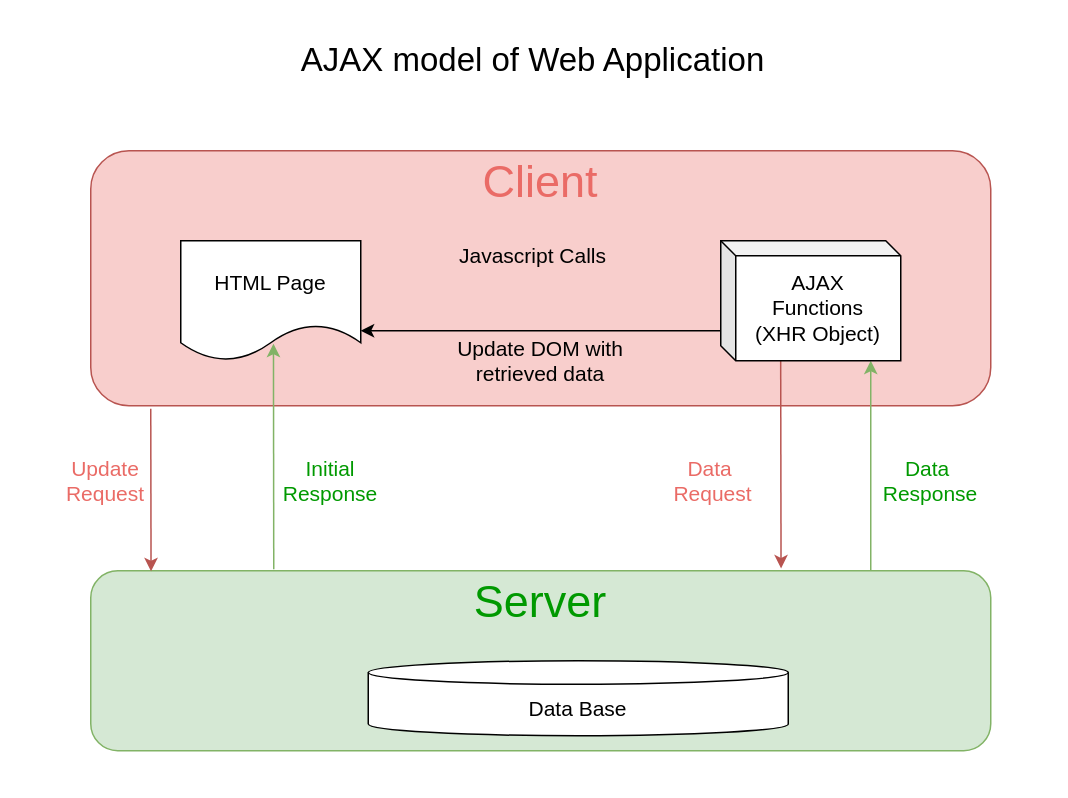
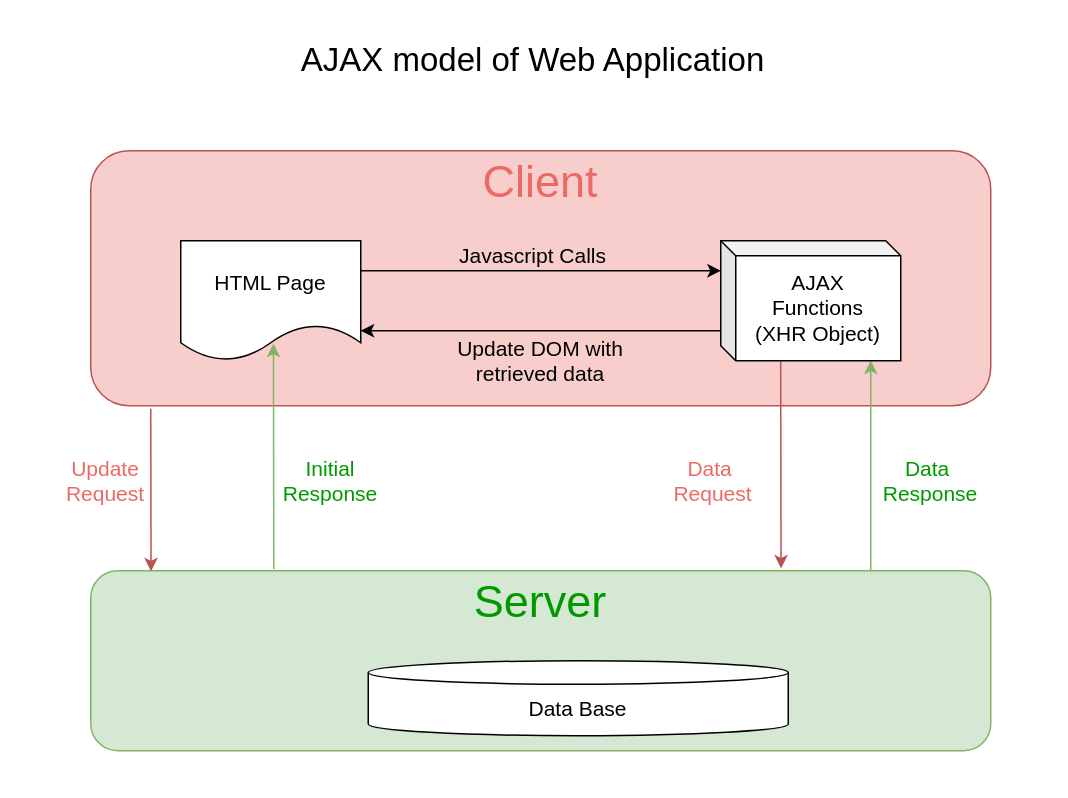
none -> (536, 271)
